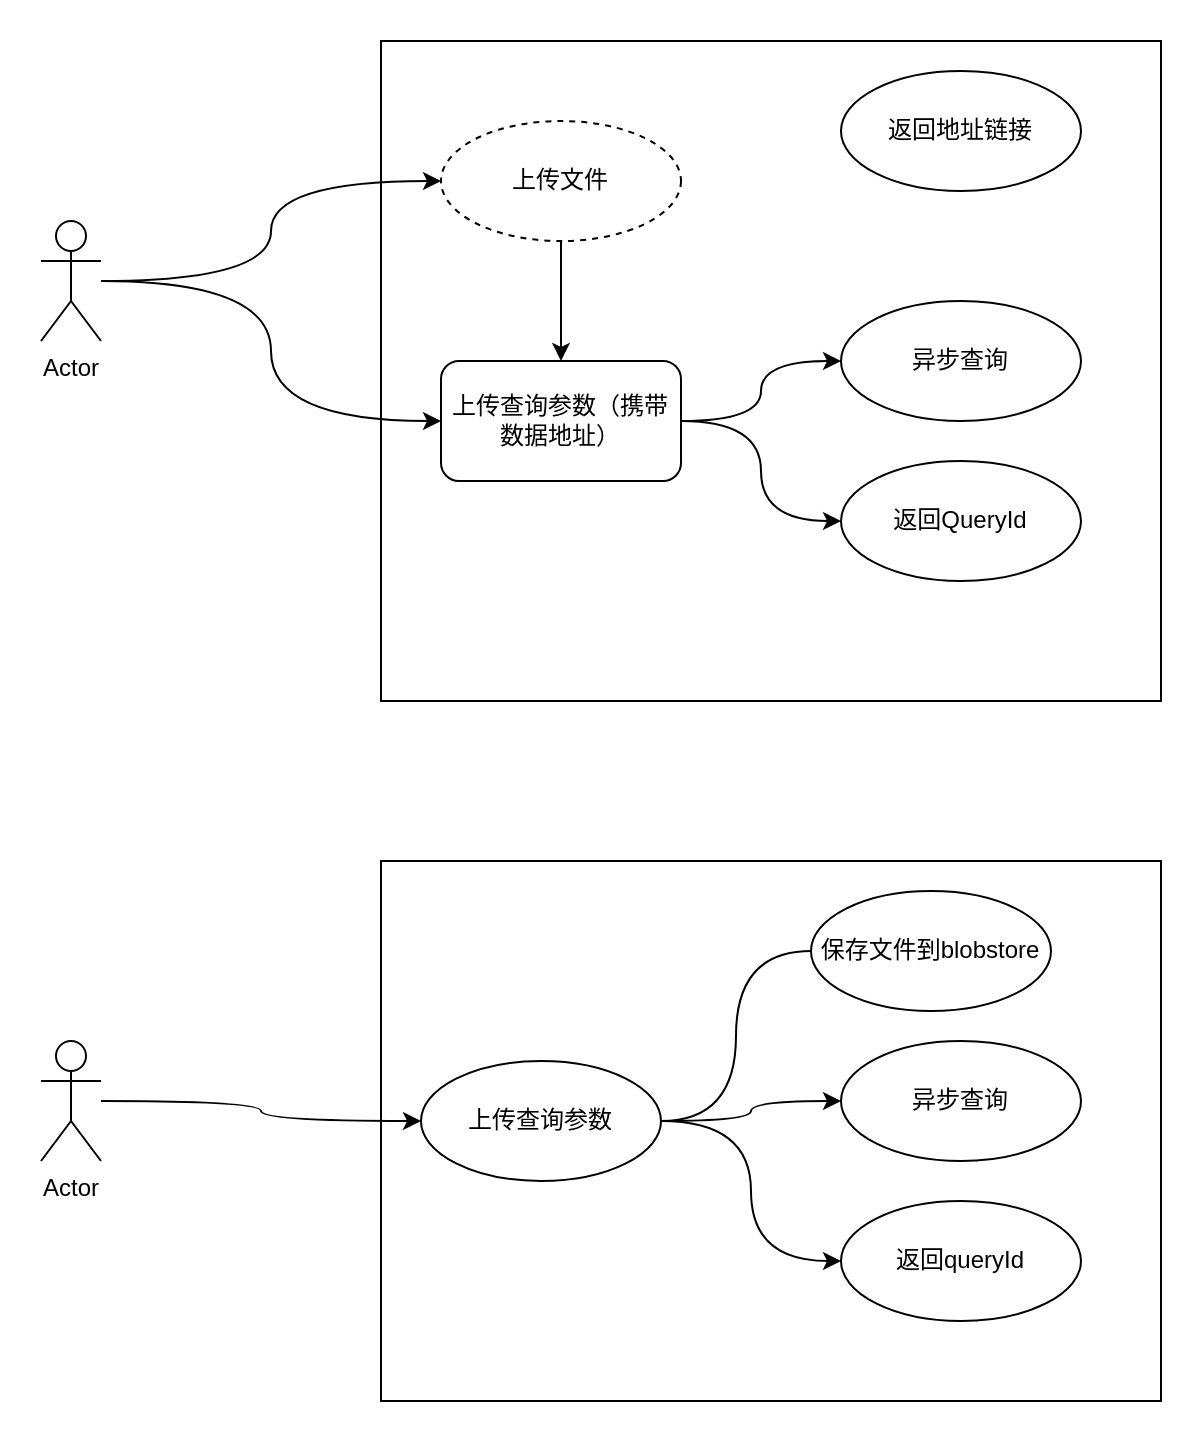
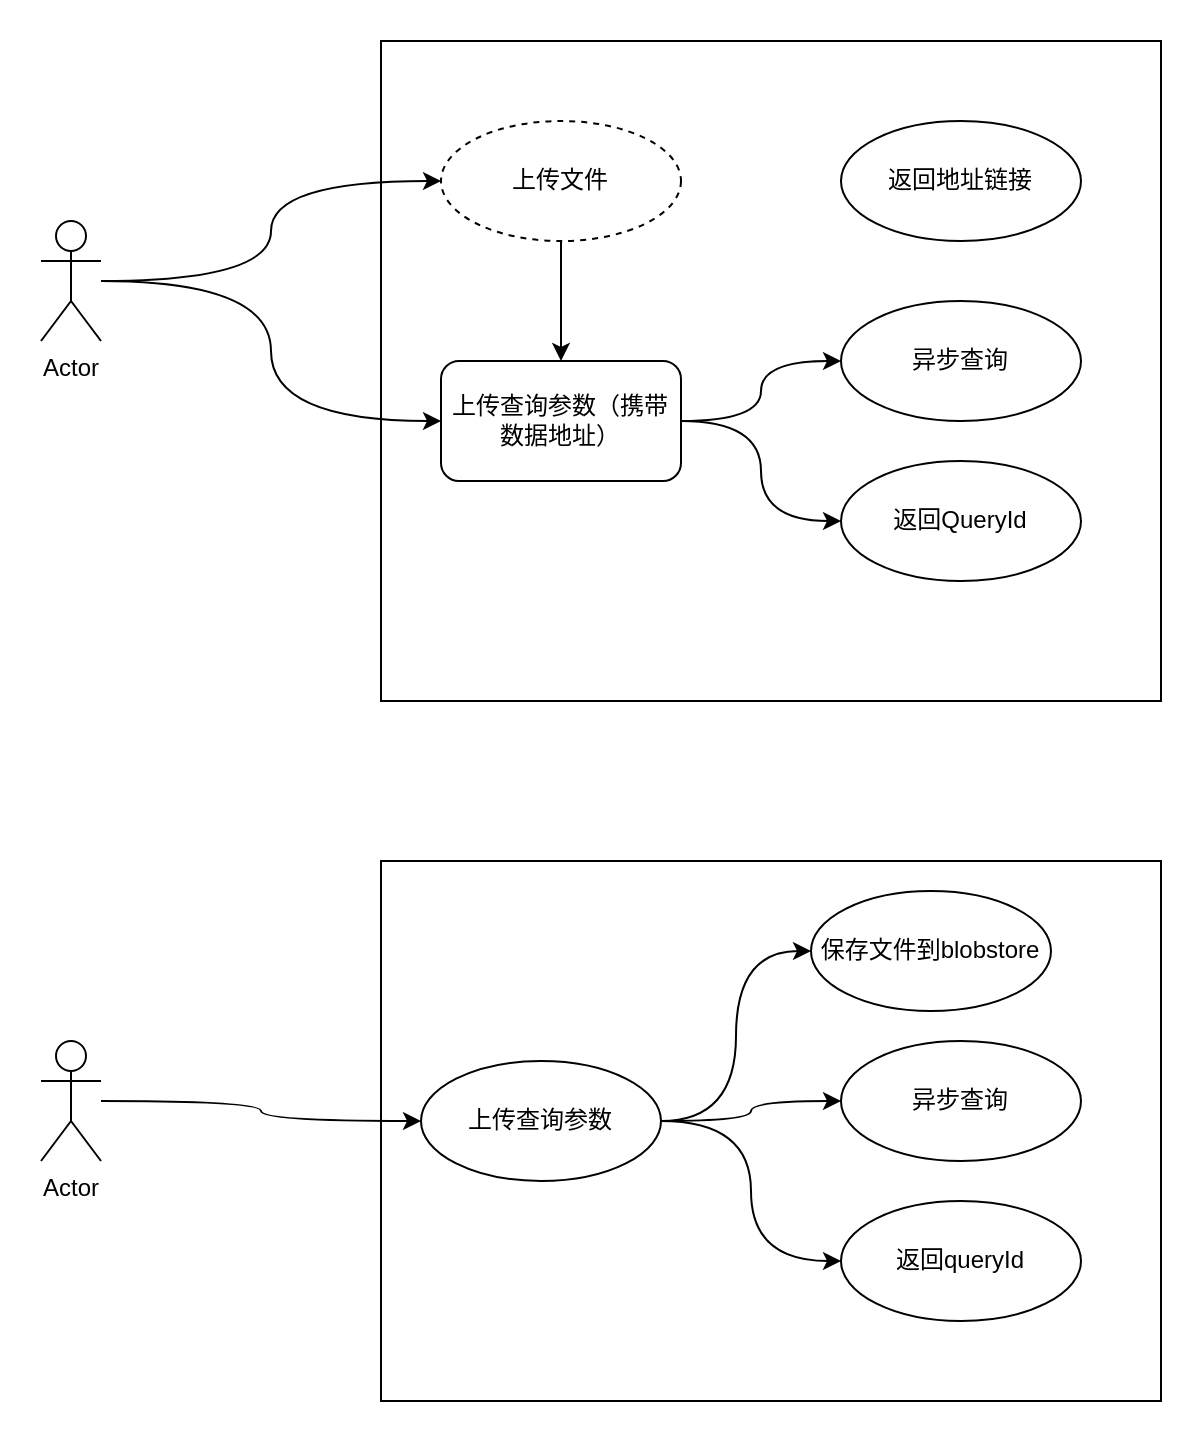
(961, 131) -> (961, 181)
(762, 965) -> (756, 967)
